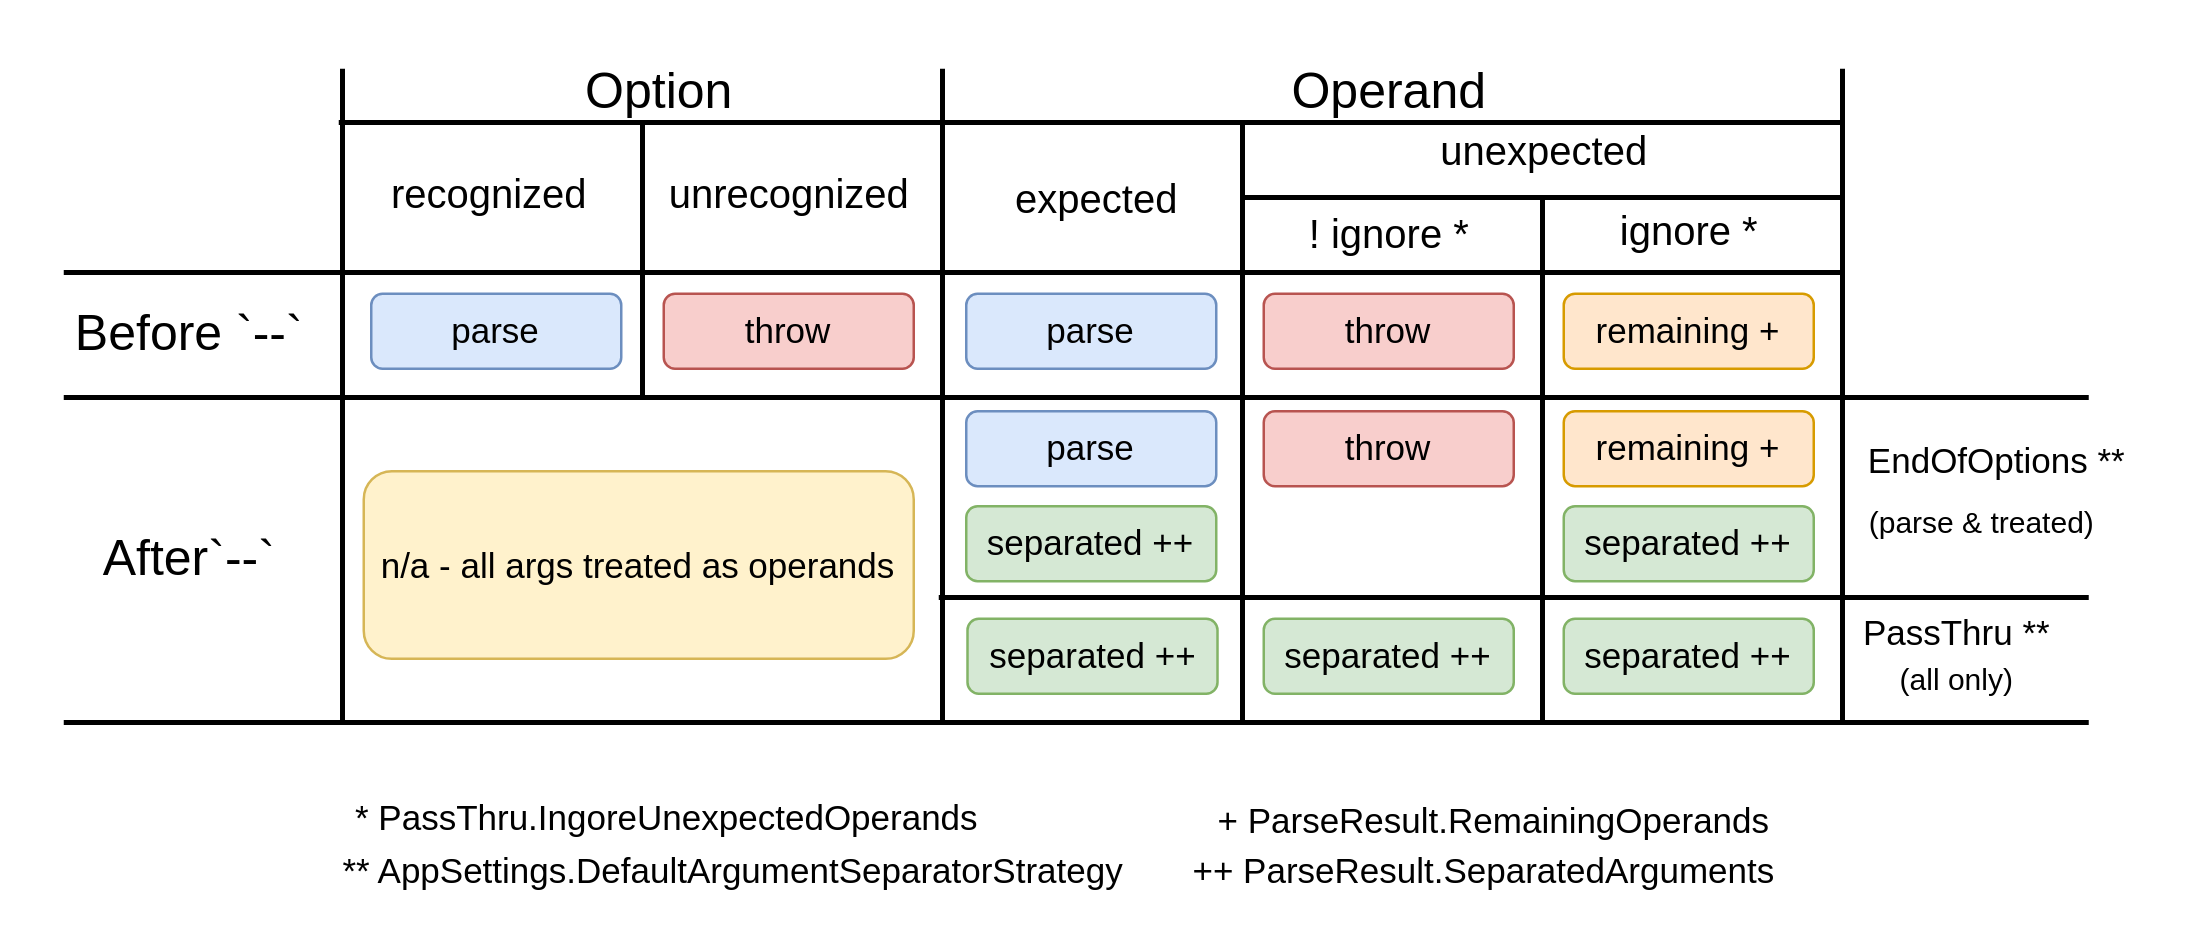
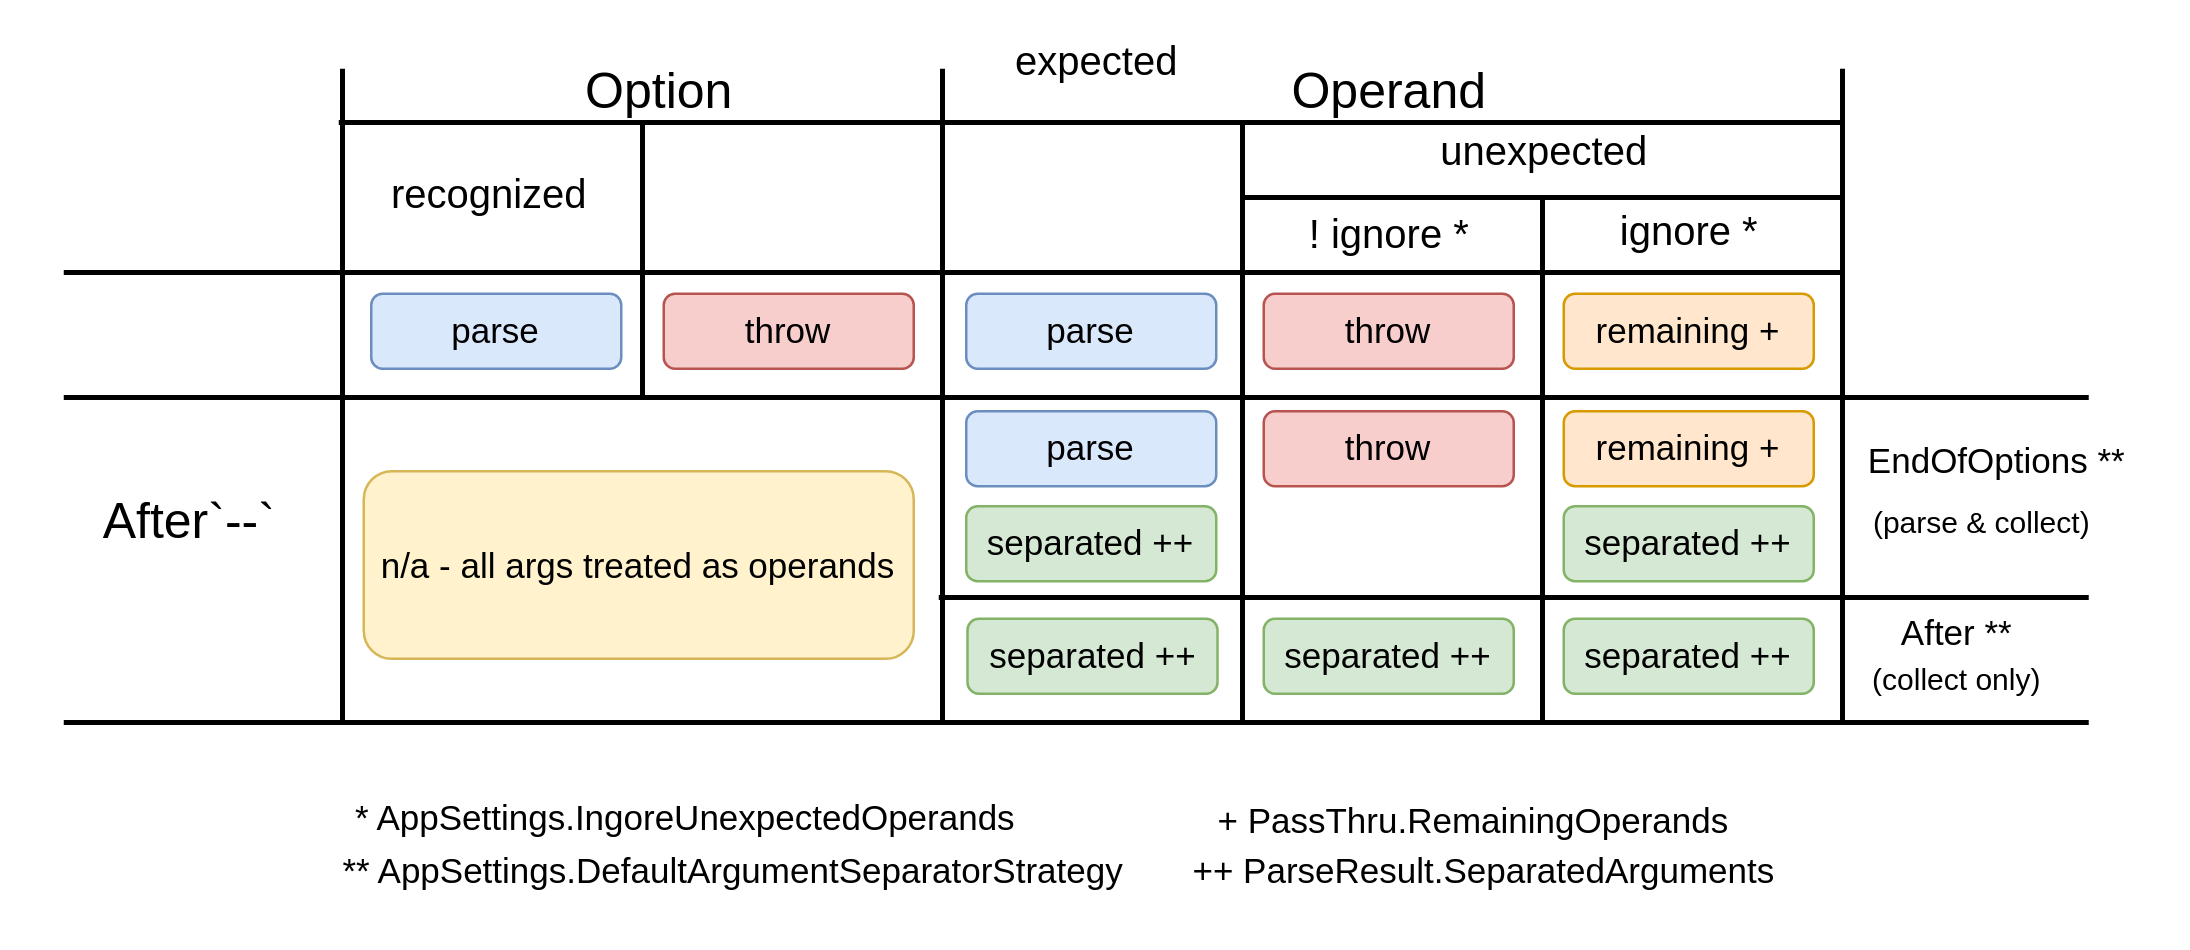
(789, 194) -> none
(1096, 198) -> (1096, 60)
(189, 331) -> none
(1983, 524) -> (1983, 524)
(189, 556) -> (189, 519)
(1958, 634) -> (1958, 634)
(1958, 681) -> (1958, 681)
(690, 819) -> (715, 819)
(1500, 821) -> (1475, 821)
